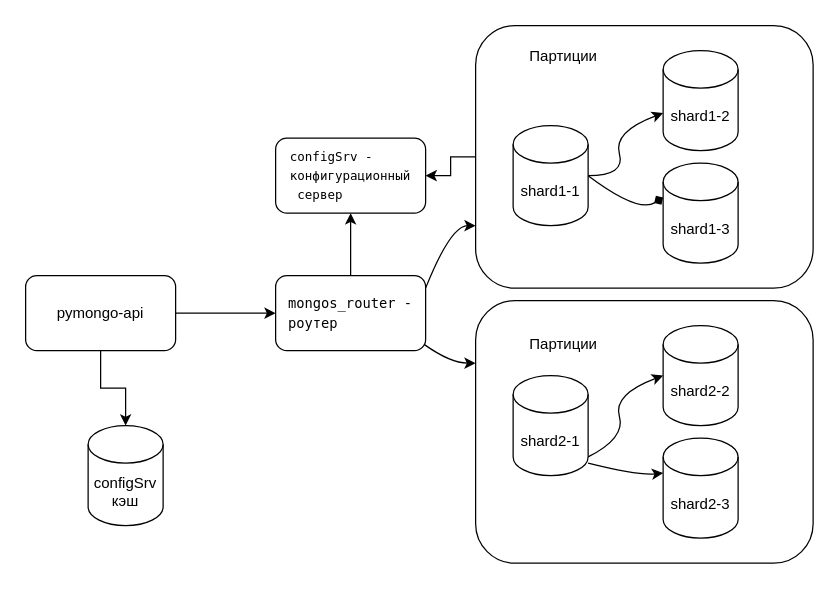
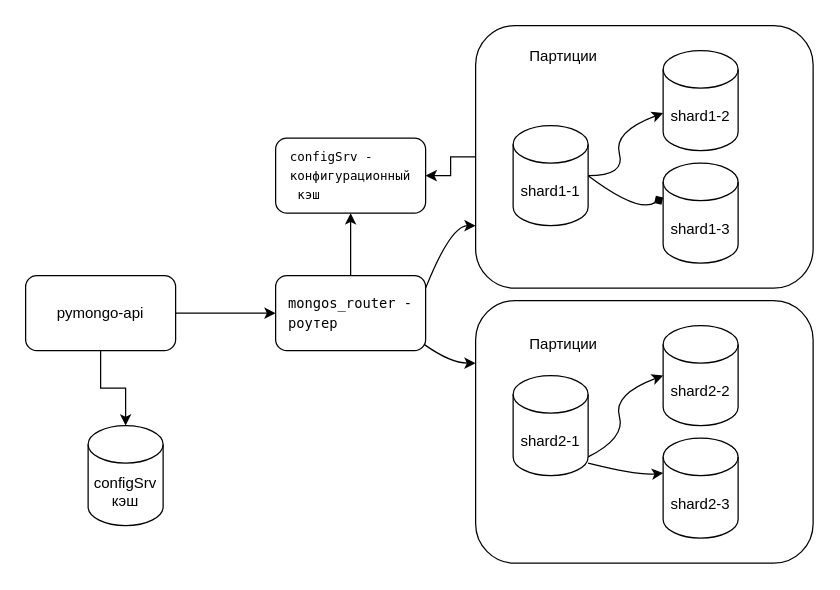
(351, 176) -> (351, 176)
